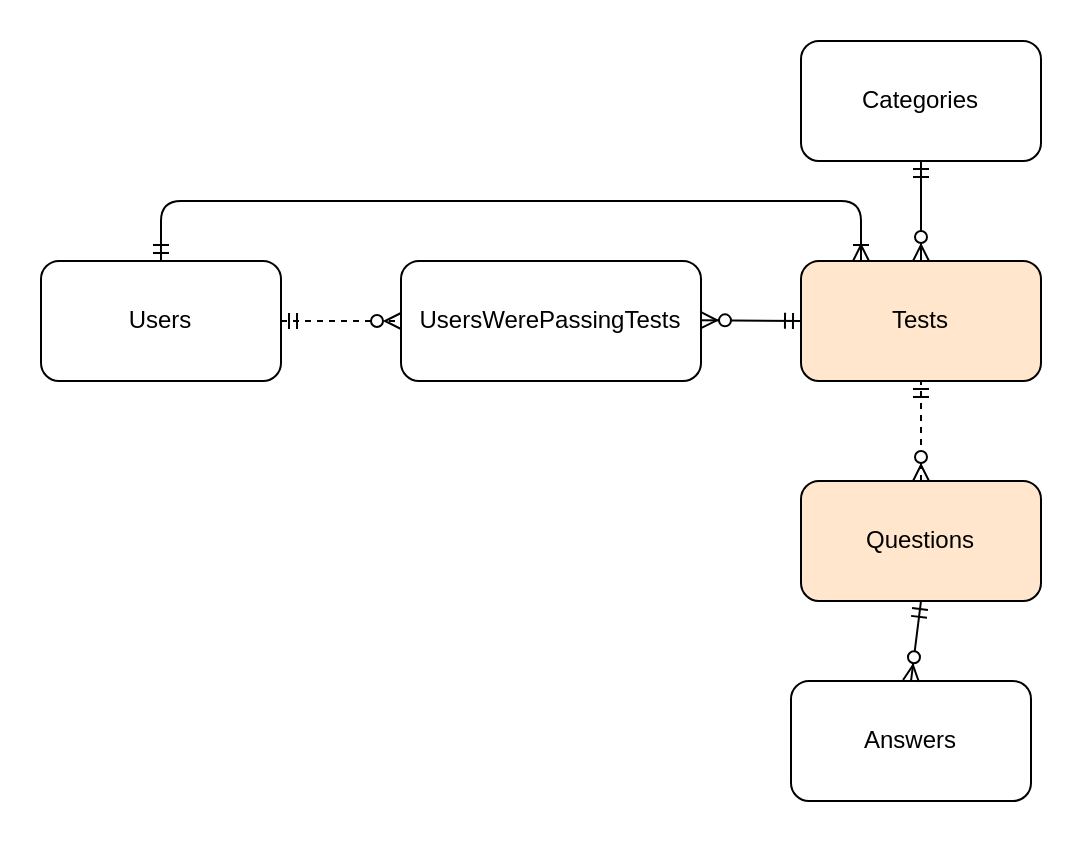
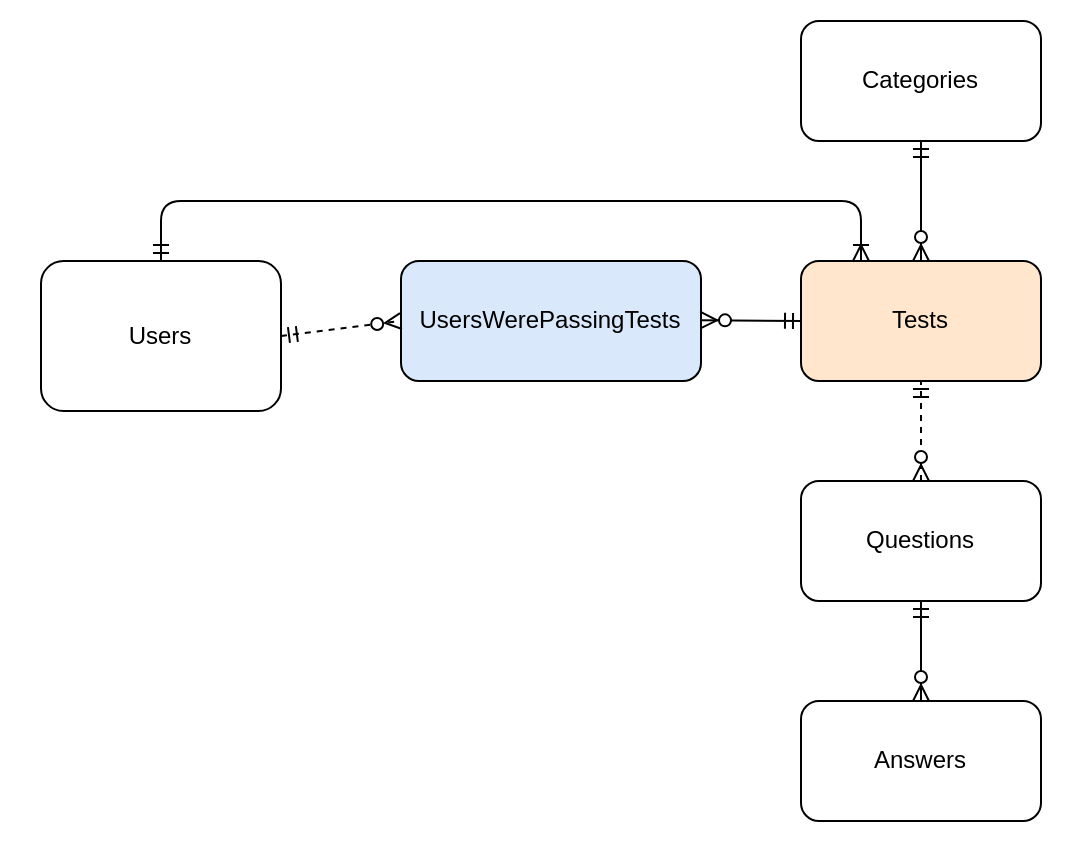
(921, 101) -> (921, 81)
(161, 321) -> (161, 336)
(551, 321) -> (551, 321)
(921, 541) -> (921, 541)
(911, 741) -> (921, 761)
